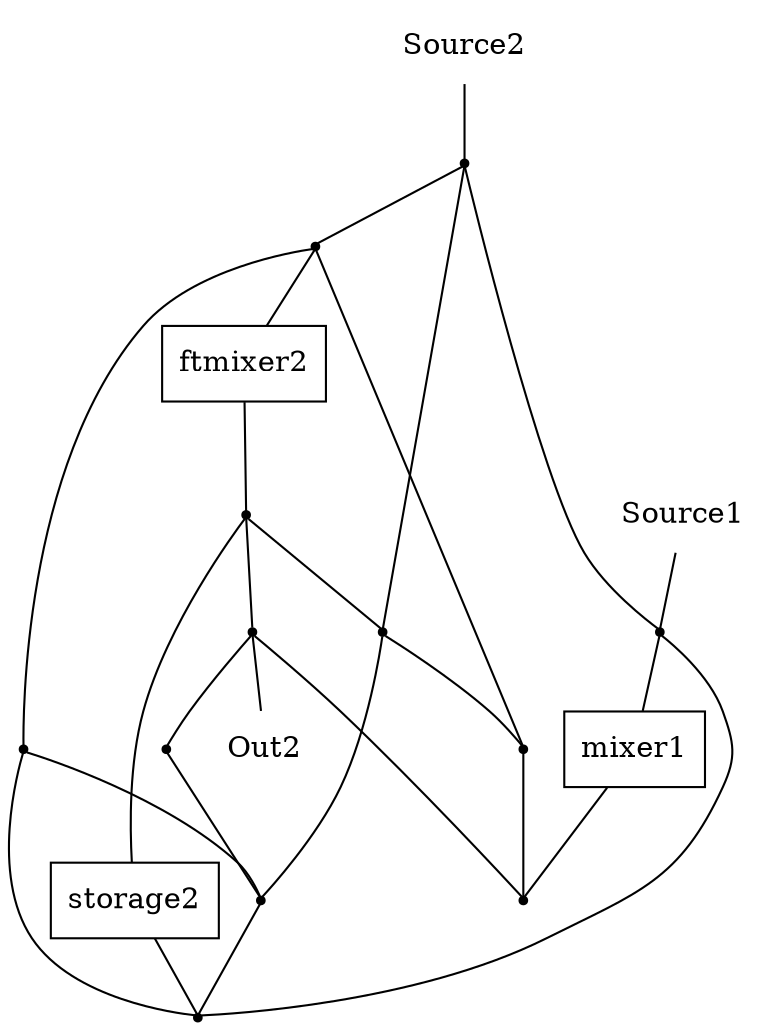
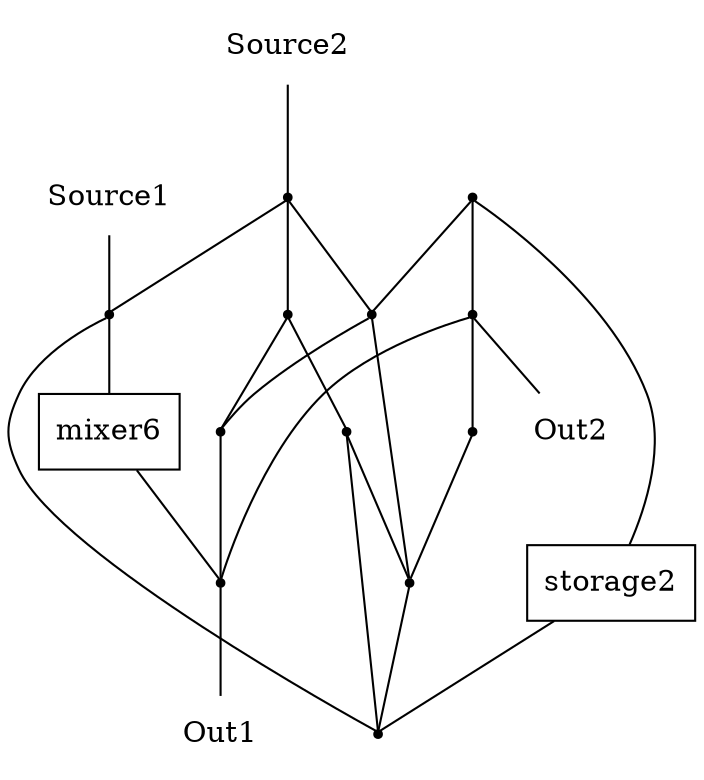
(244, 364) -> none
none -> (221, 734)
(635, 749) -> (109, 432)
